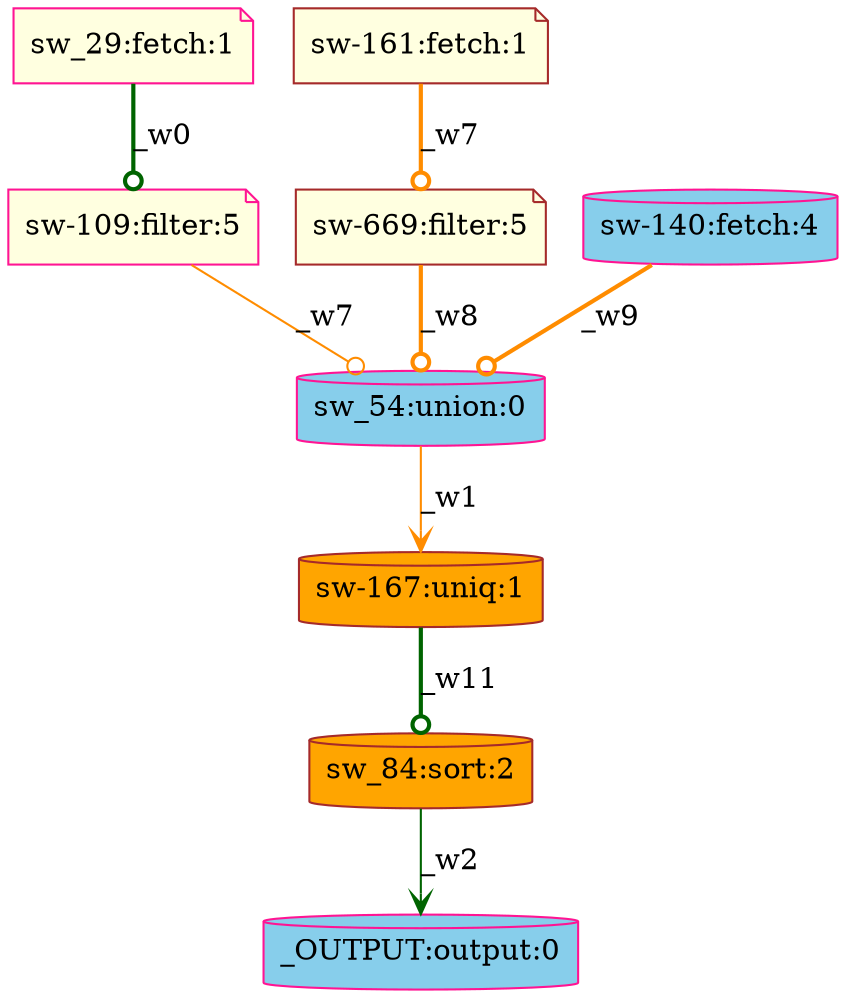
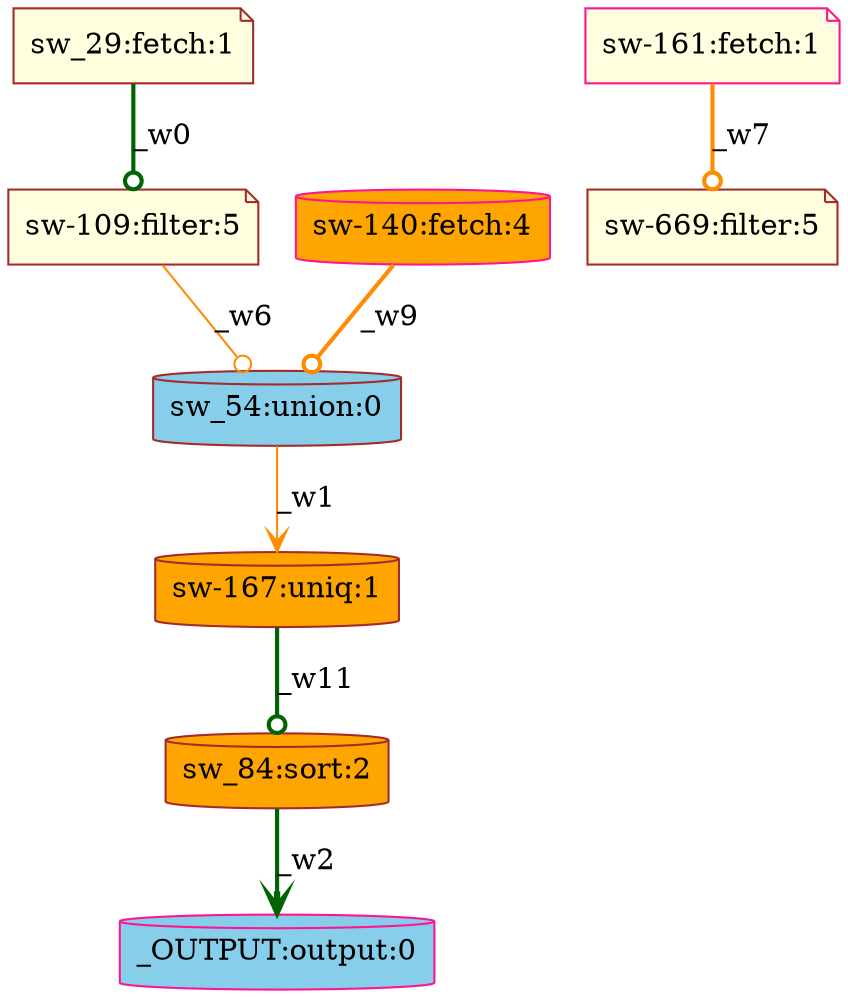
(133, 46) -> (133, 46)
(421, 46) -> (712, 46)
(133, 227) -> (133, 227)
(710, 227) -> (423, 227)
(421, 309) -> none
(325, 318) -> (244, 318)
(421, 408) -> (277, 408)
(421, 851) -> (277, 851)
